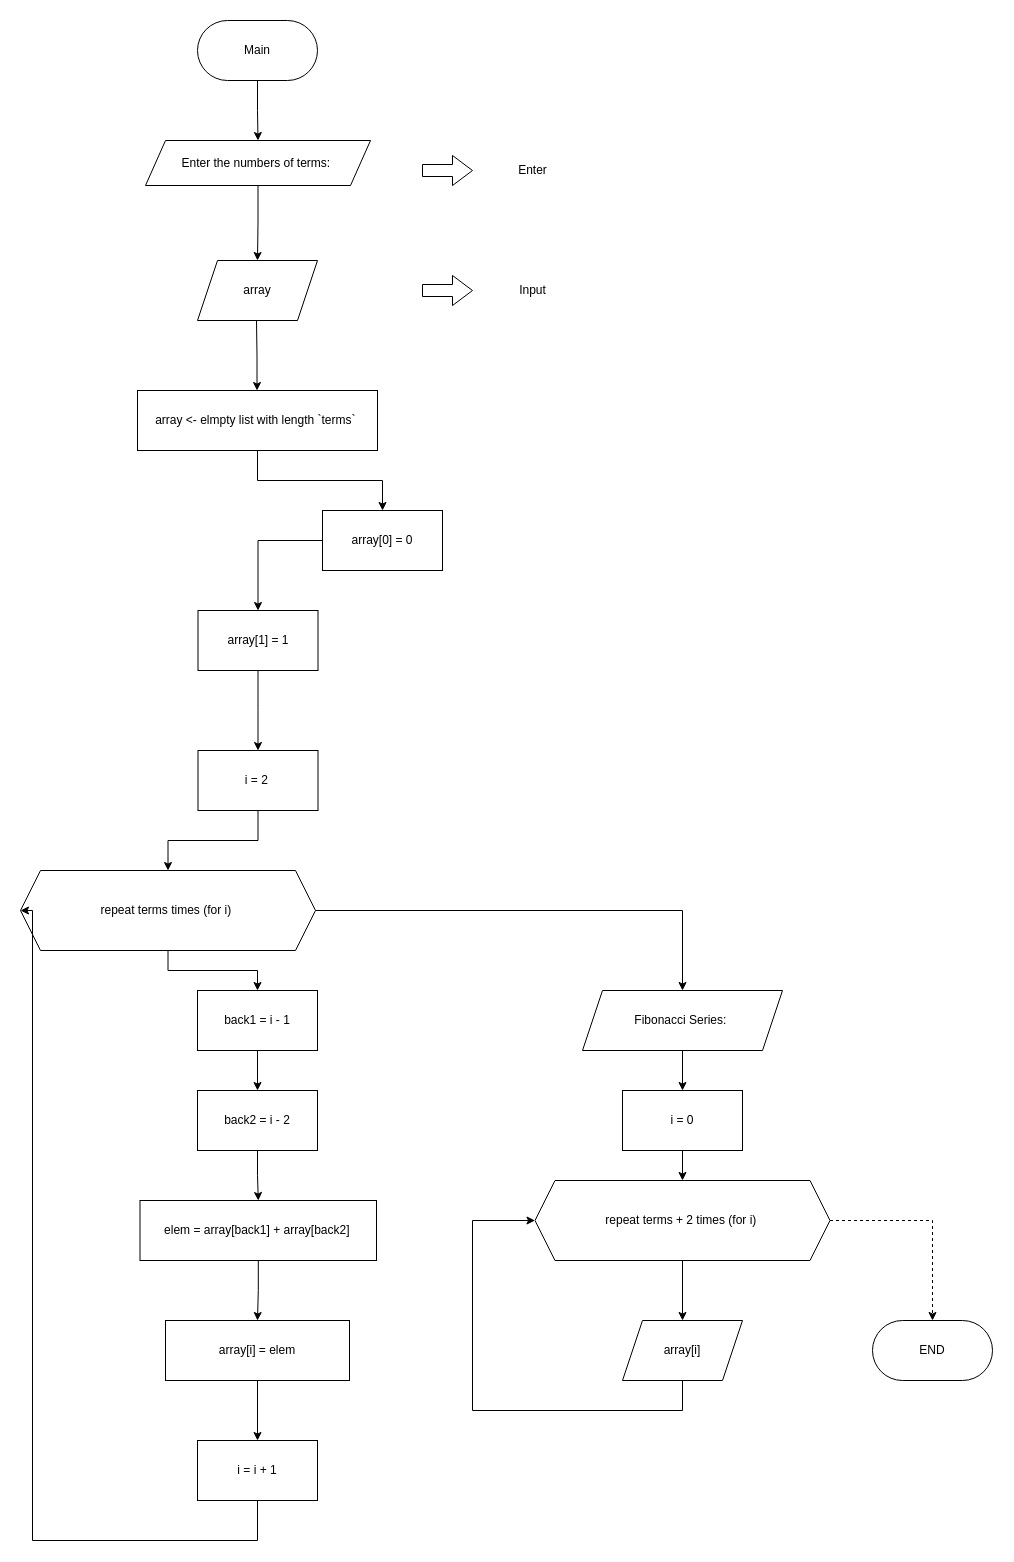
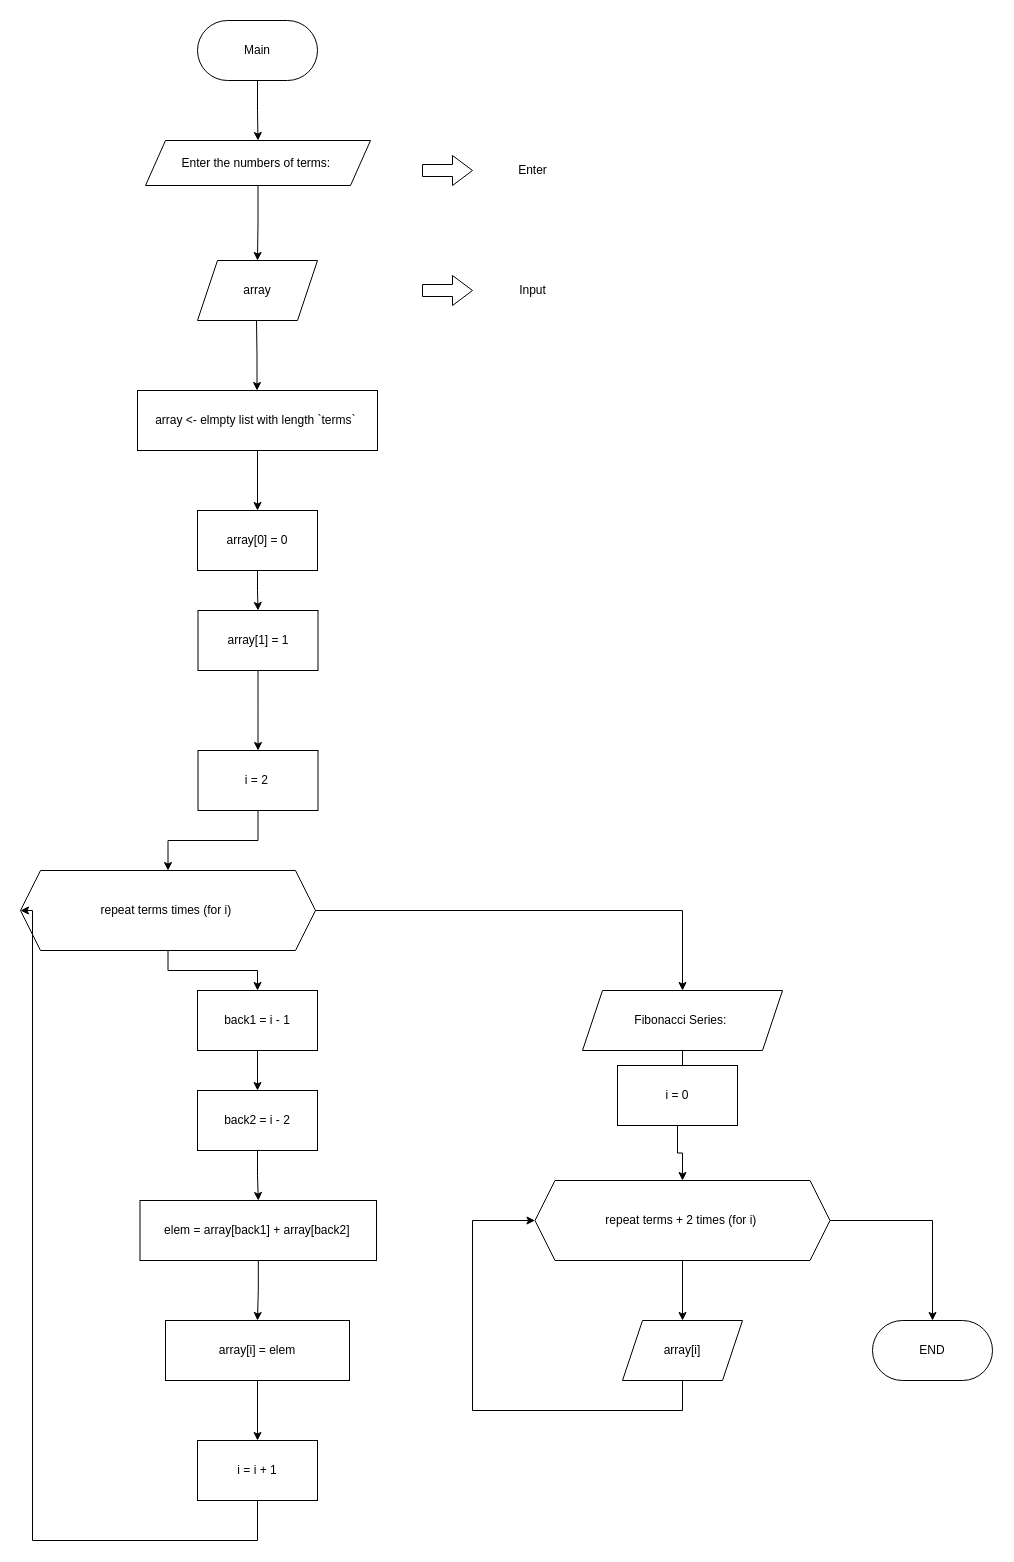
(383, 541) -> (258, 541)
(683, 1121) -> (678, 1096)
(928, 1221) -> (928, 1221)
